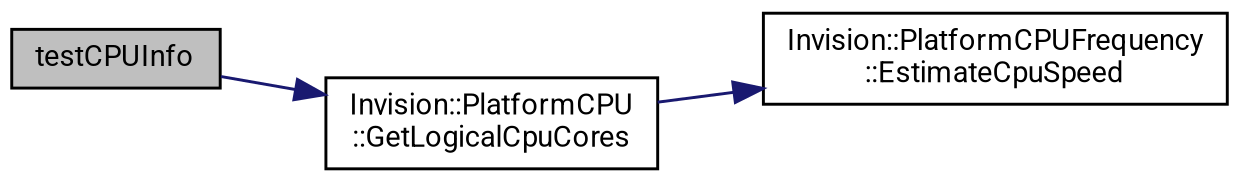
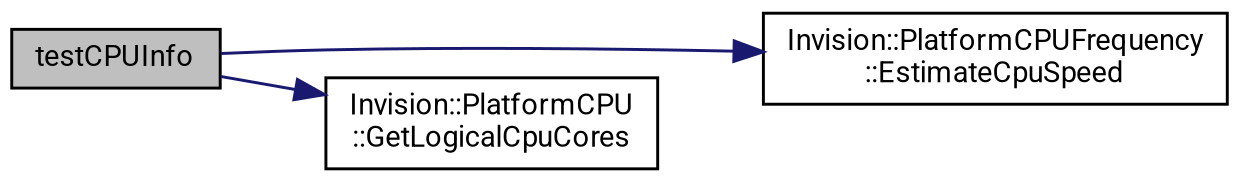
(696, 97) -> (477, 48)
